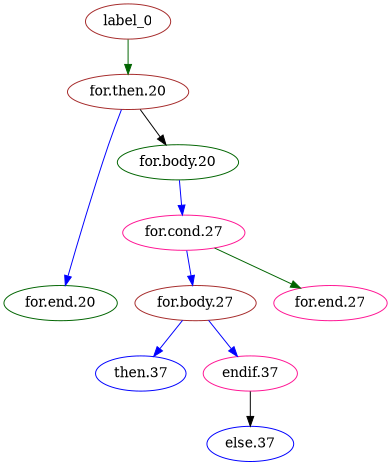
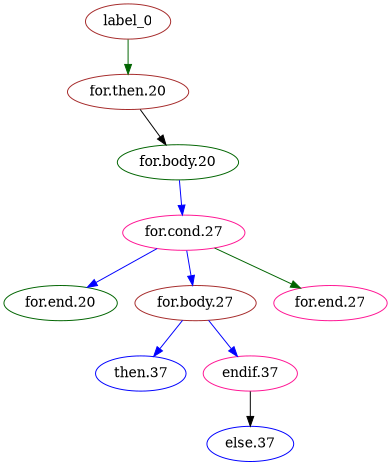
(93, 192) -> (127, 266)
